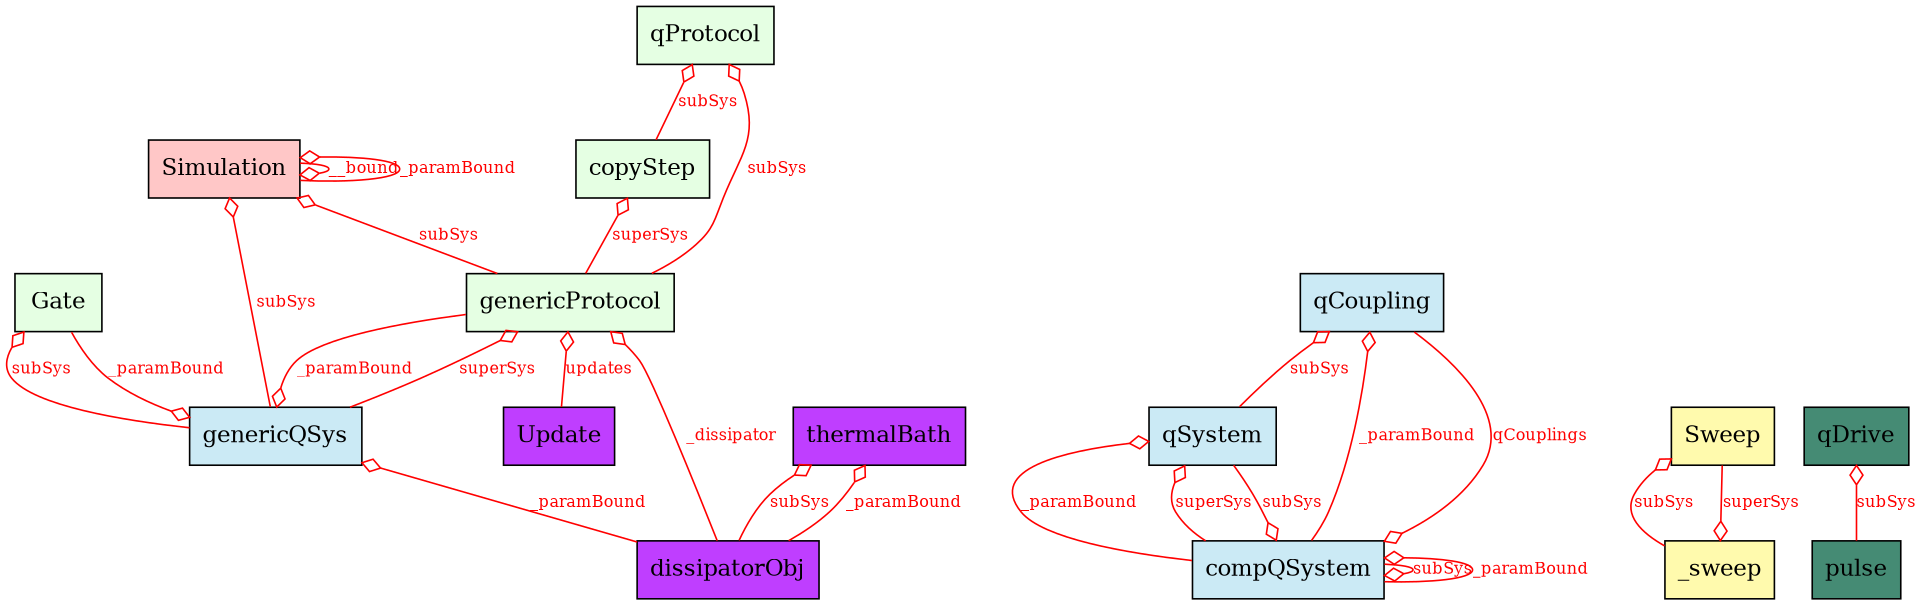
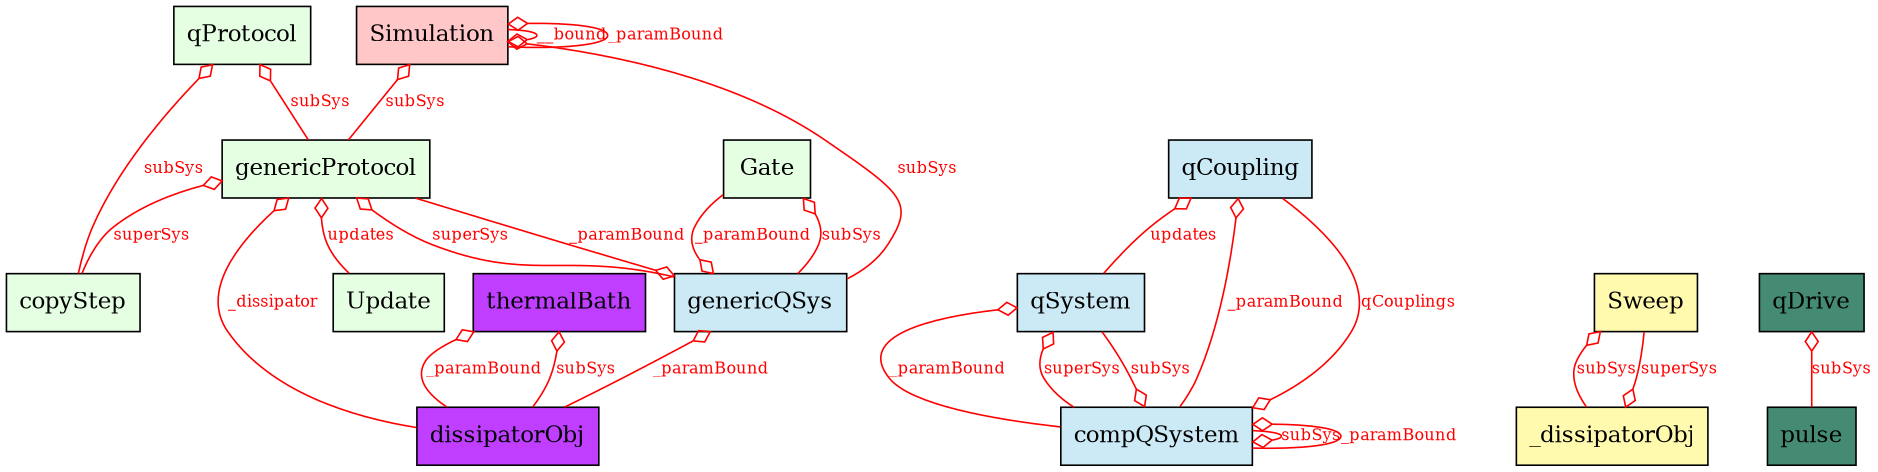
(602, 244) -> (131, 215)
(1320, 369) -> (1184, 236)
(559, 436) -> (389, 303)
(1720, 570) -> (1612, 436)
